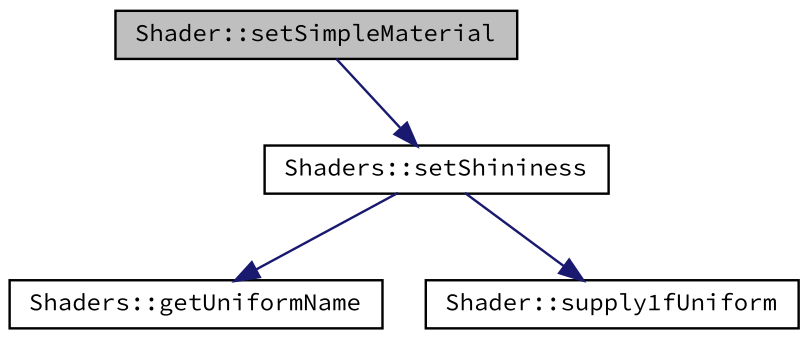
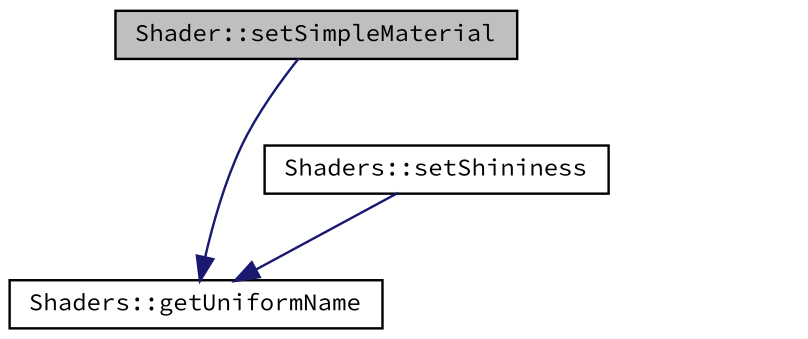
(368, 93) -> (239, 152)
(612, 304) -> none
